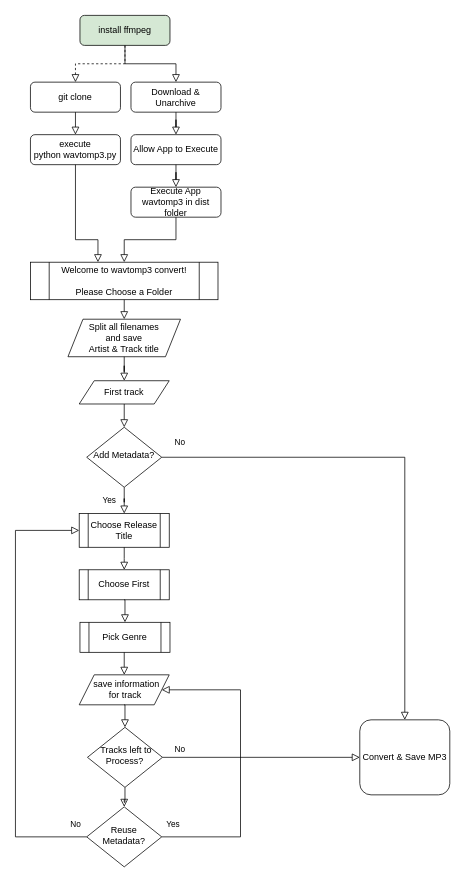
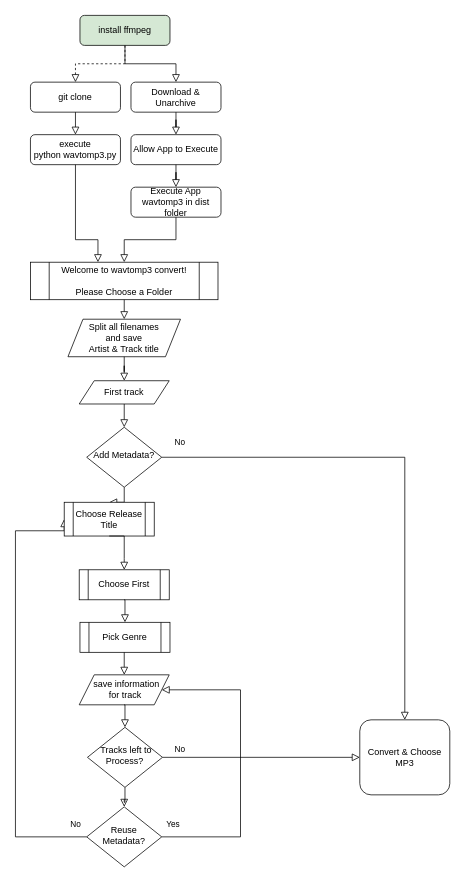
(124, 530) -> (109, 519)
(405, 757) -> (405, 757)
